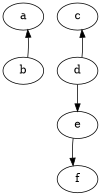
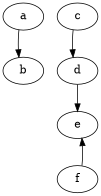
(28, 47) -> (18, 40)
(83, 47) -> (73, 40)
(73, 148) -> (83, 156)
